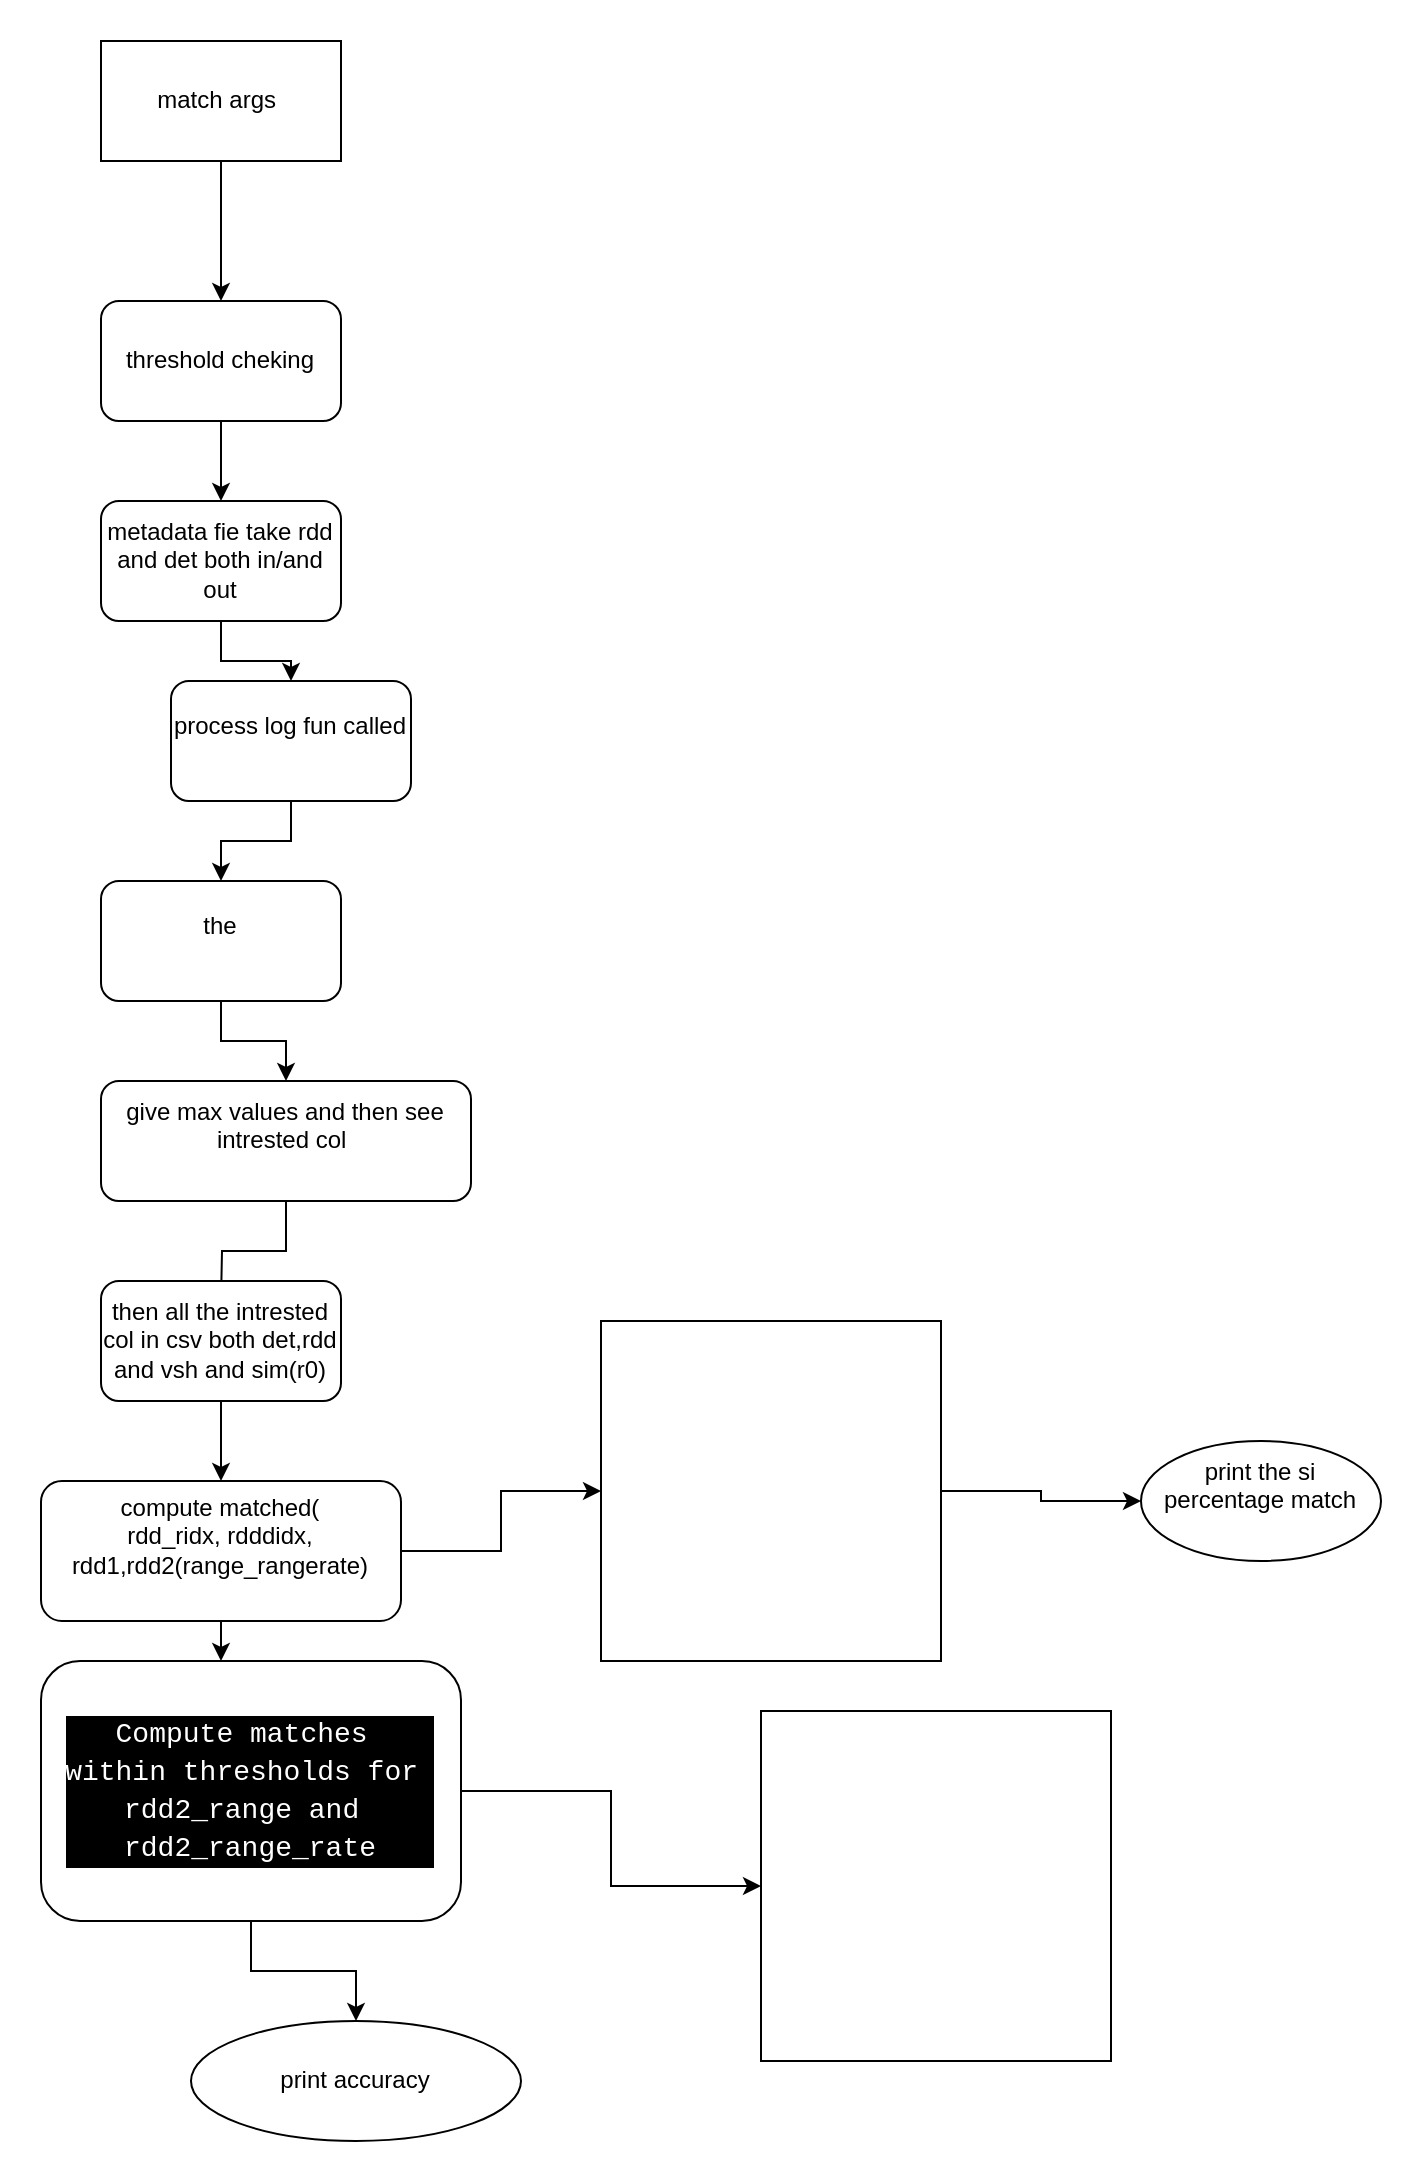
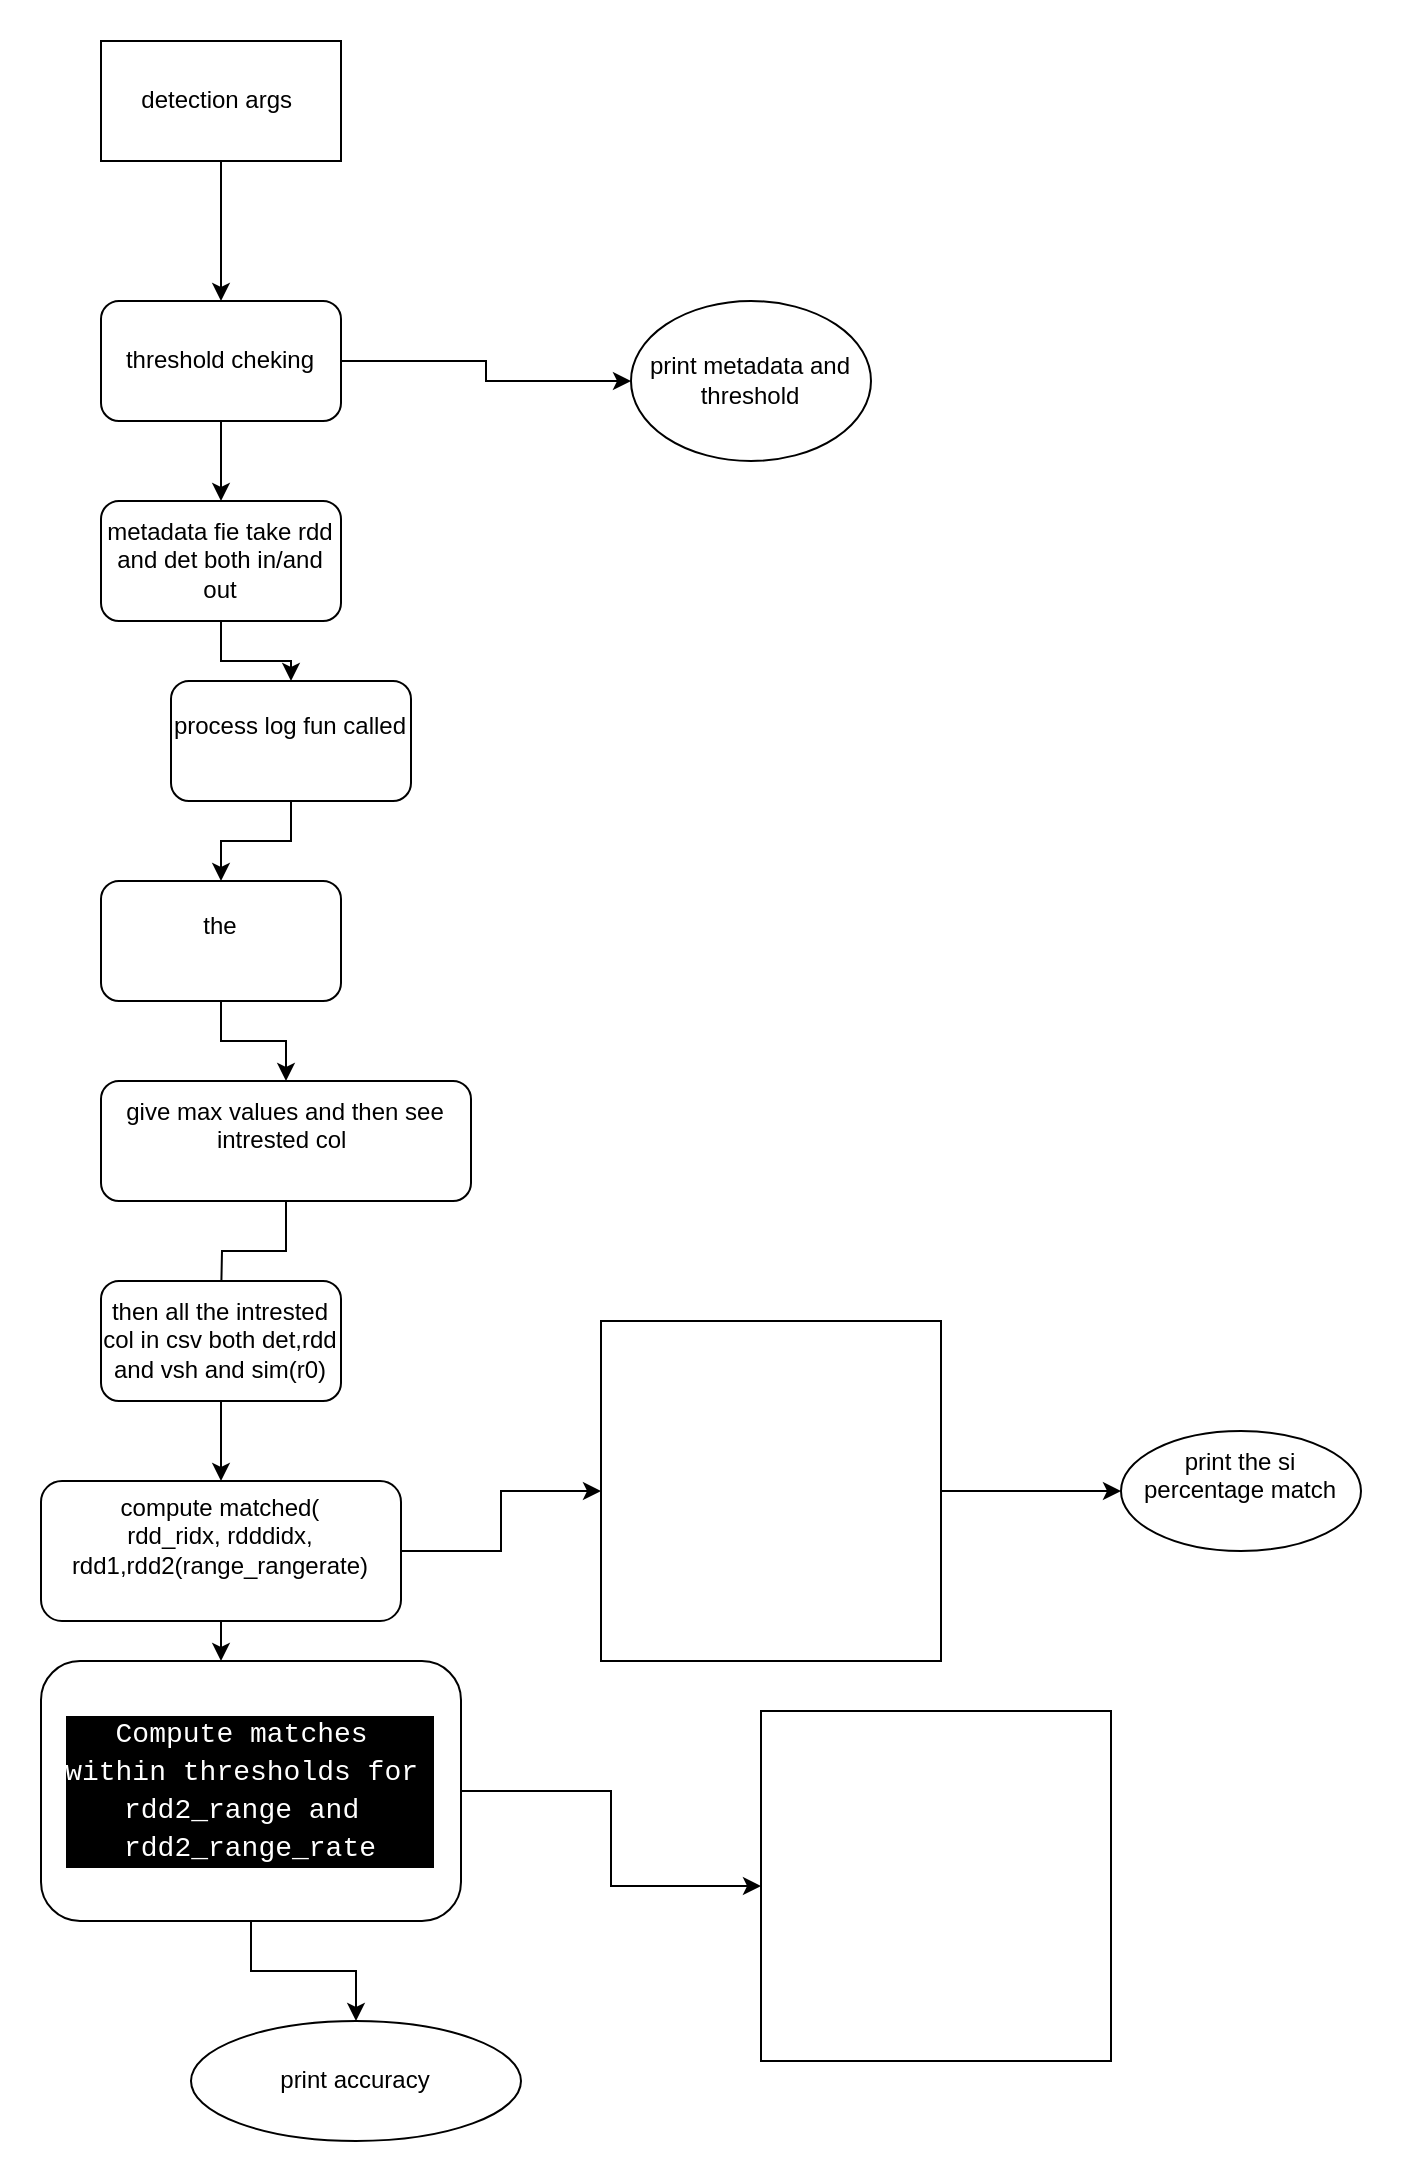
(221, 101) -> (221, 101)
none -> (486, 364)
none -> (751, 381)
(1261, 1501) -> (1241, 1491)
